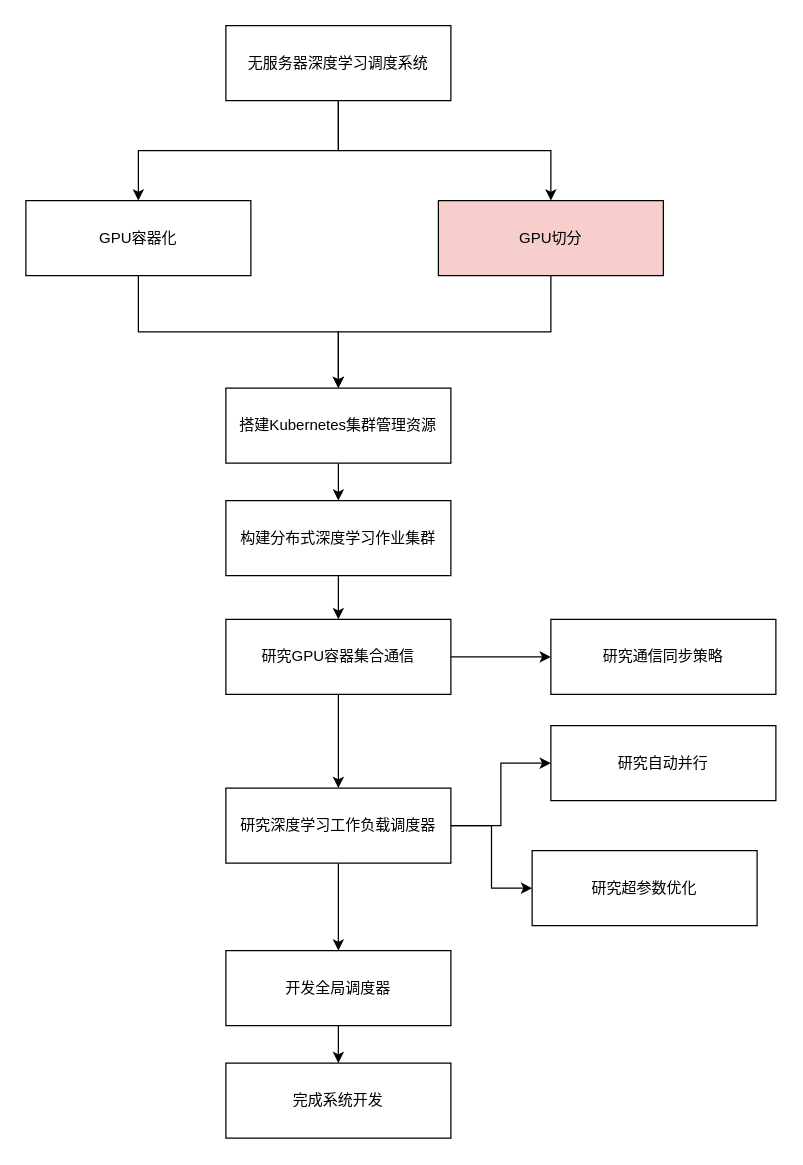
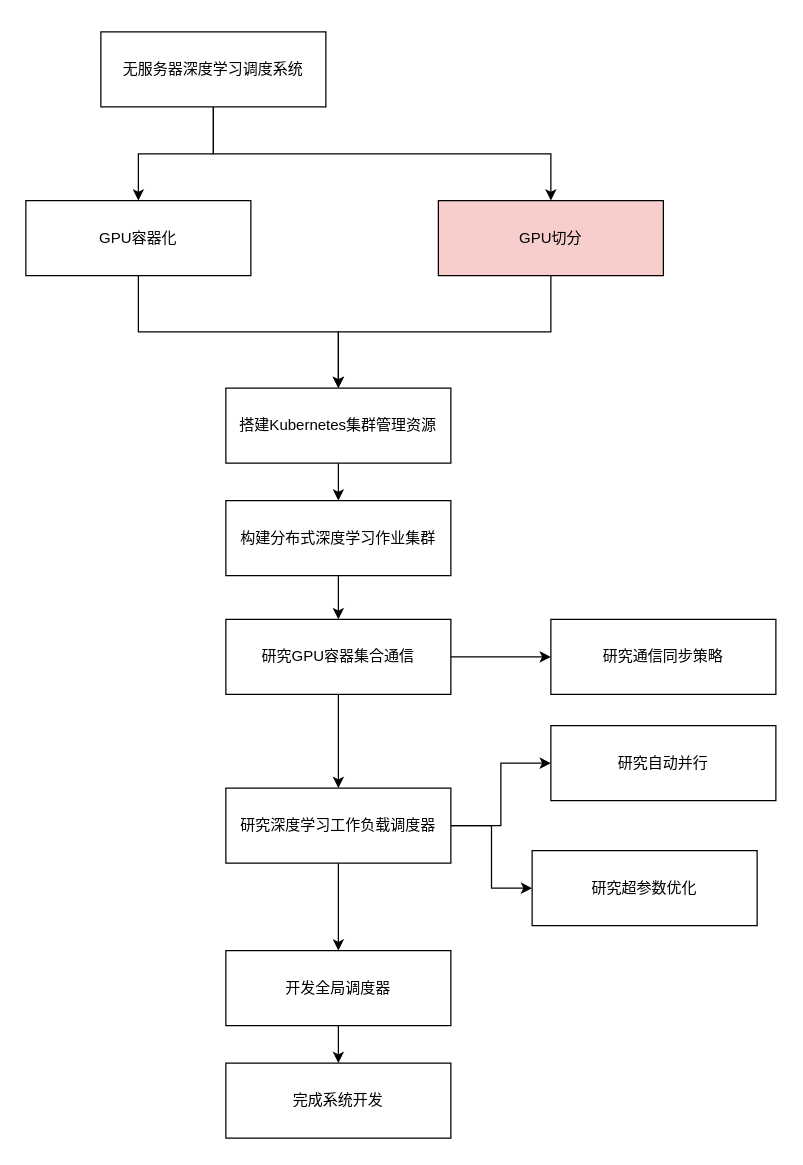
(338, 63) -> (213, 69)
